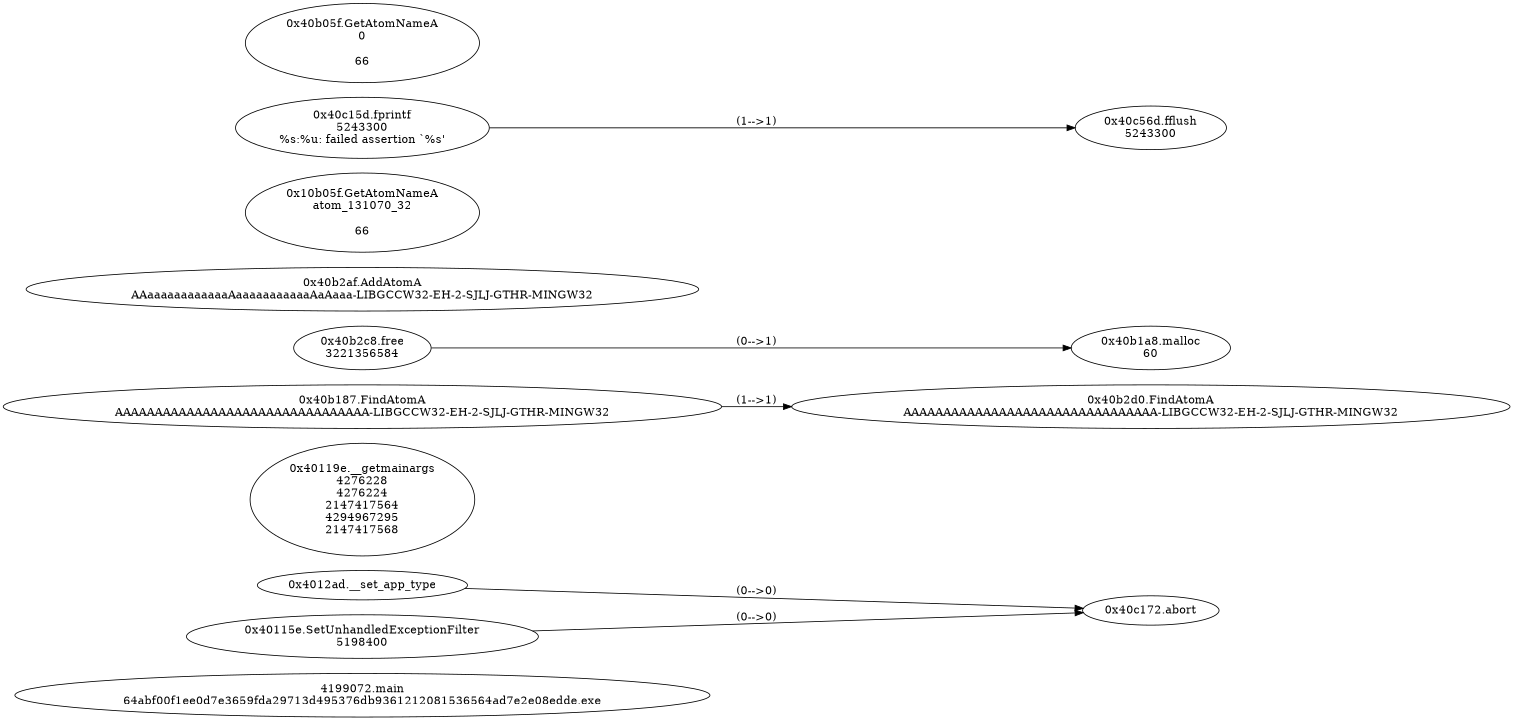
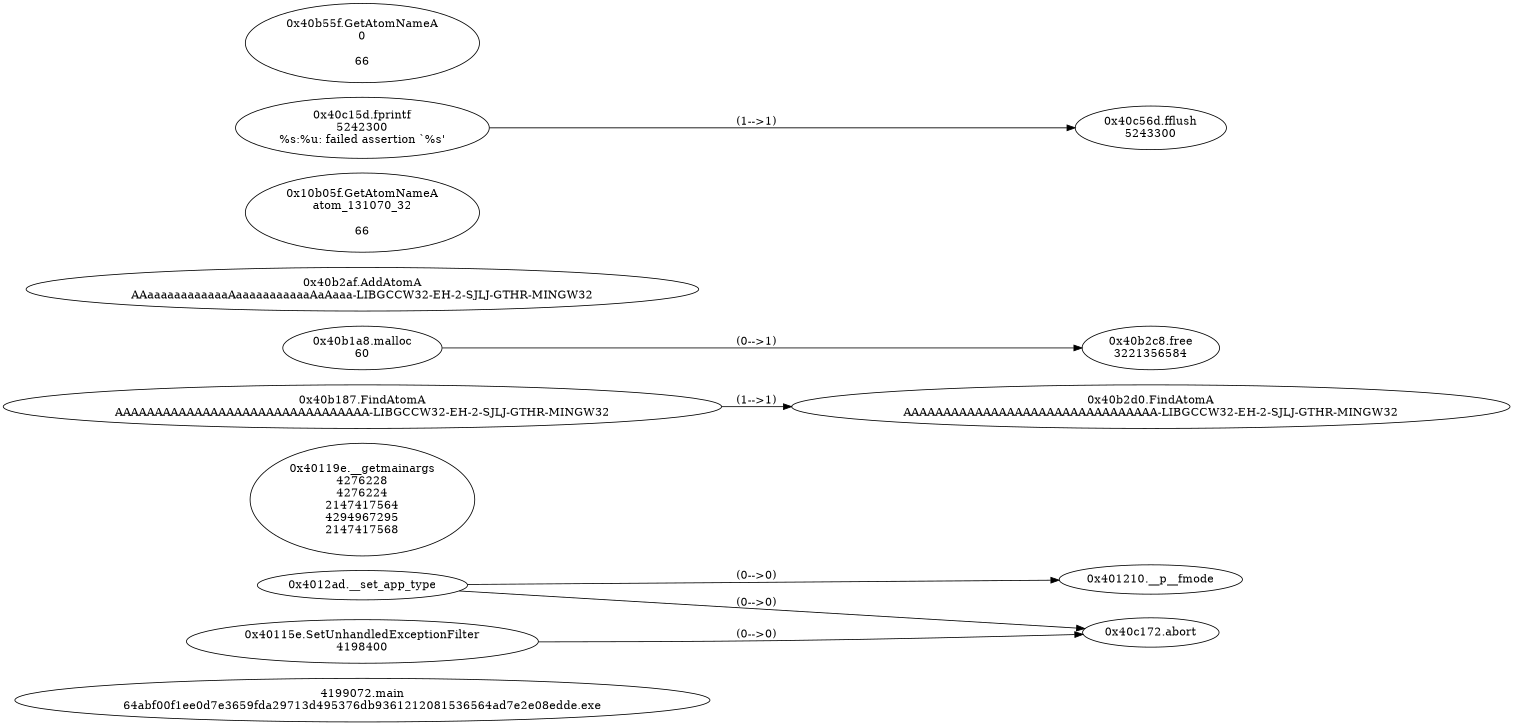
(362, 43) -> (362, 43)
(362, 128) -> (362, 128)
(747, 348) -> (758, 348)
none -> (1151, 579)
(362, 637) -> (362, 641)
